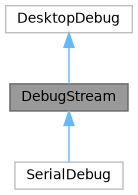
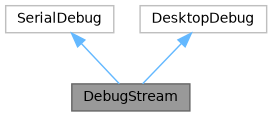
(69, 144) -> (100, 64)
